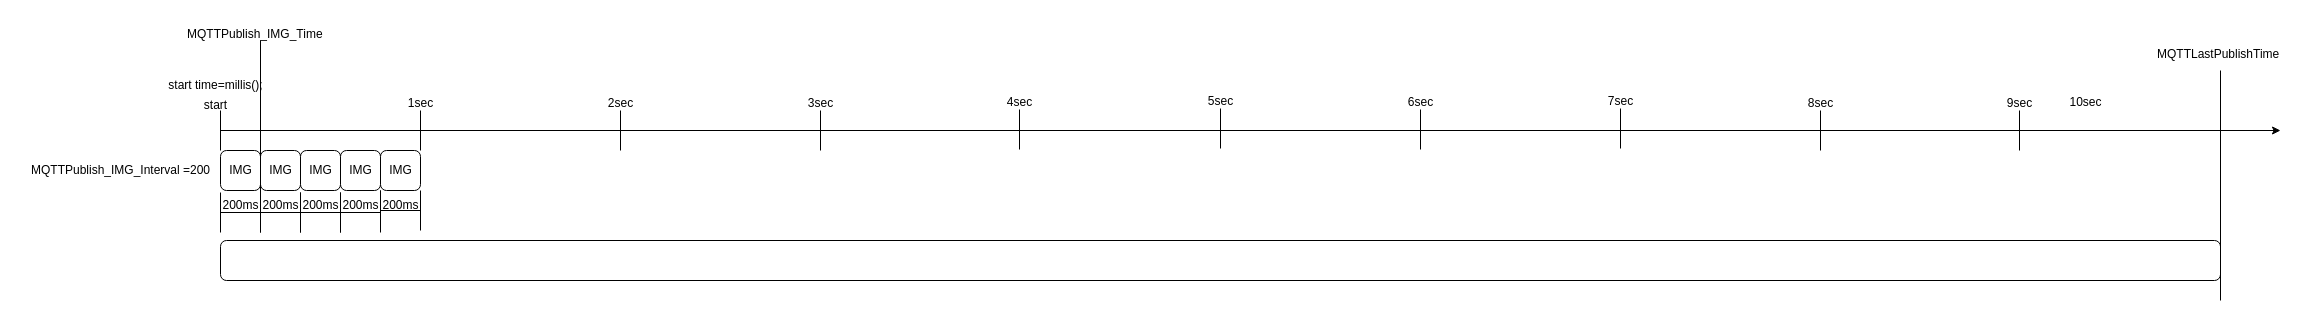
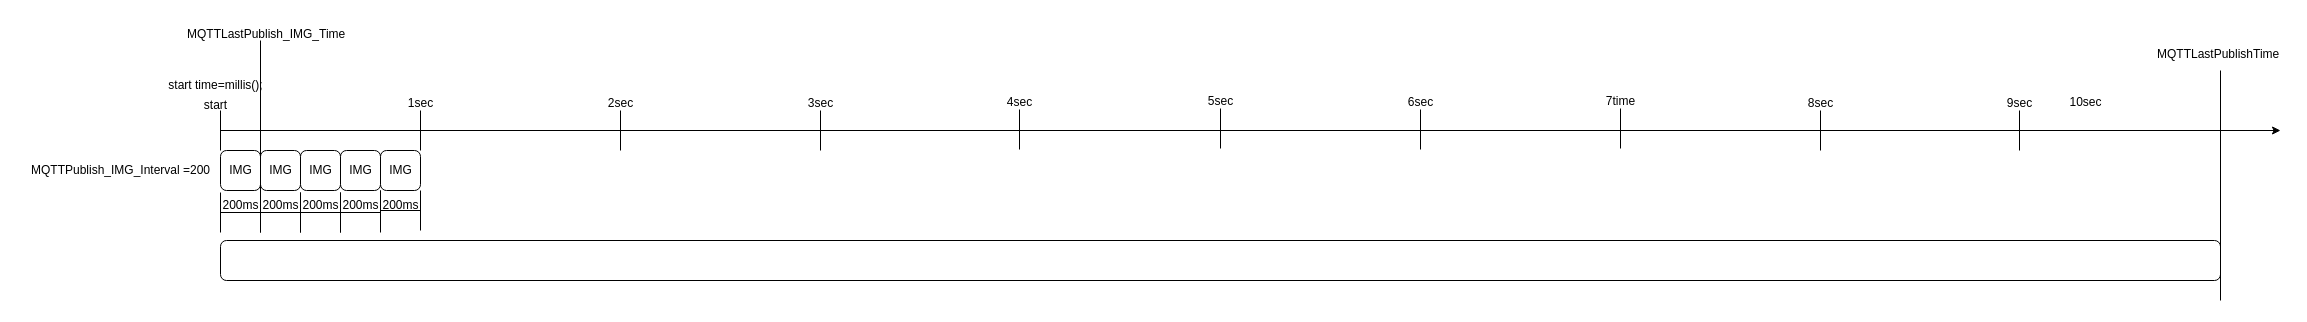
(250, 35) -> (263, 35)
(1621, 102) -> (1621, 102)
